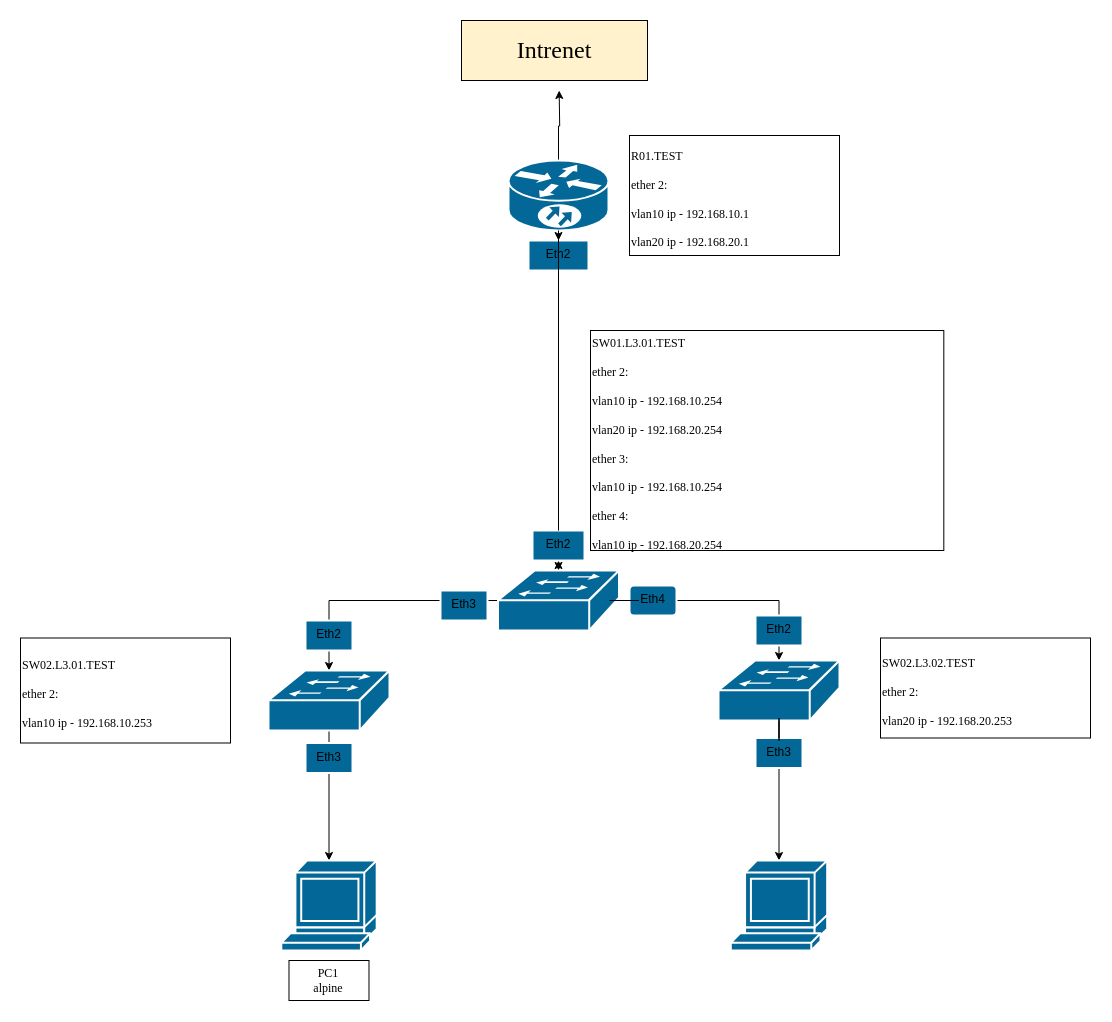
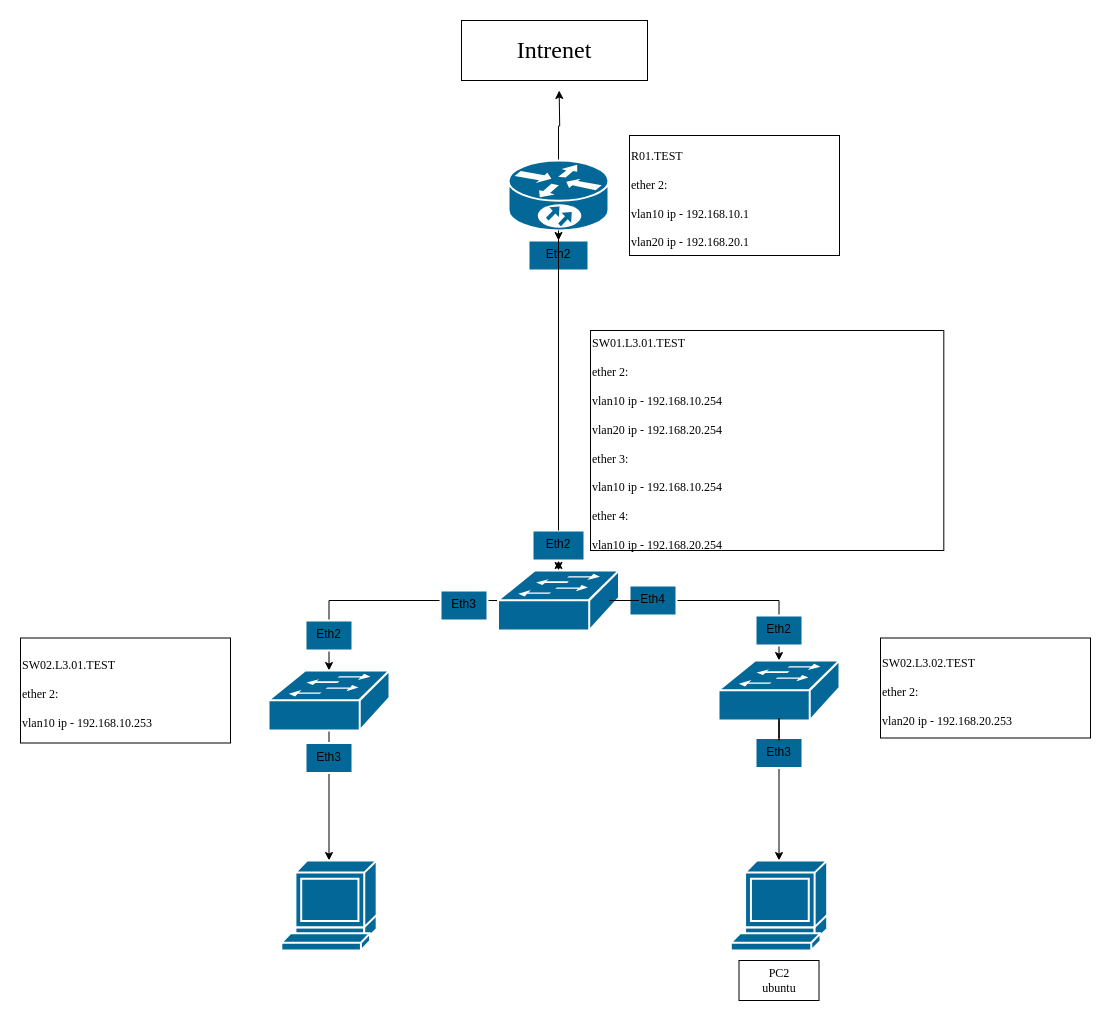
(555, 51) -> (555, 51)
(653, 601) -> (653, 601)
(329, 981) -> none
none -> (779, 981)
